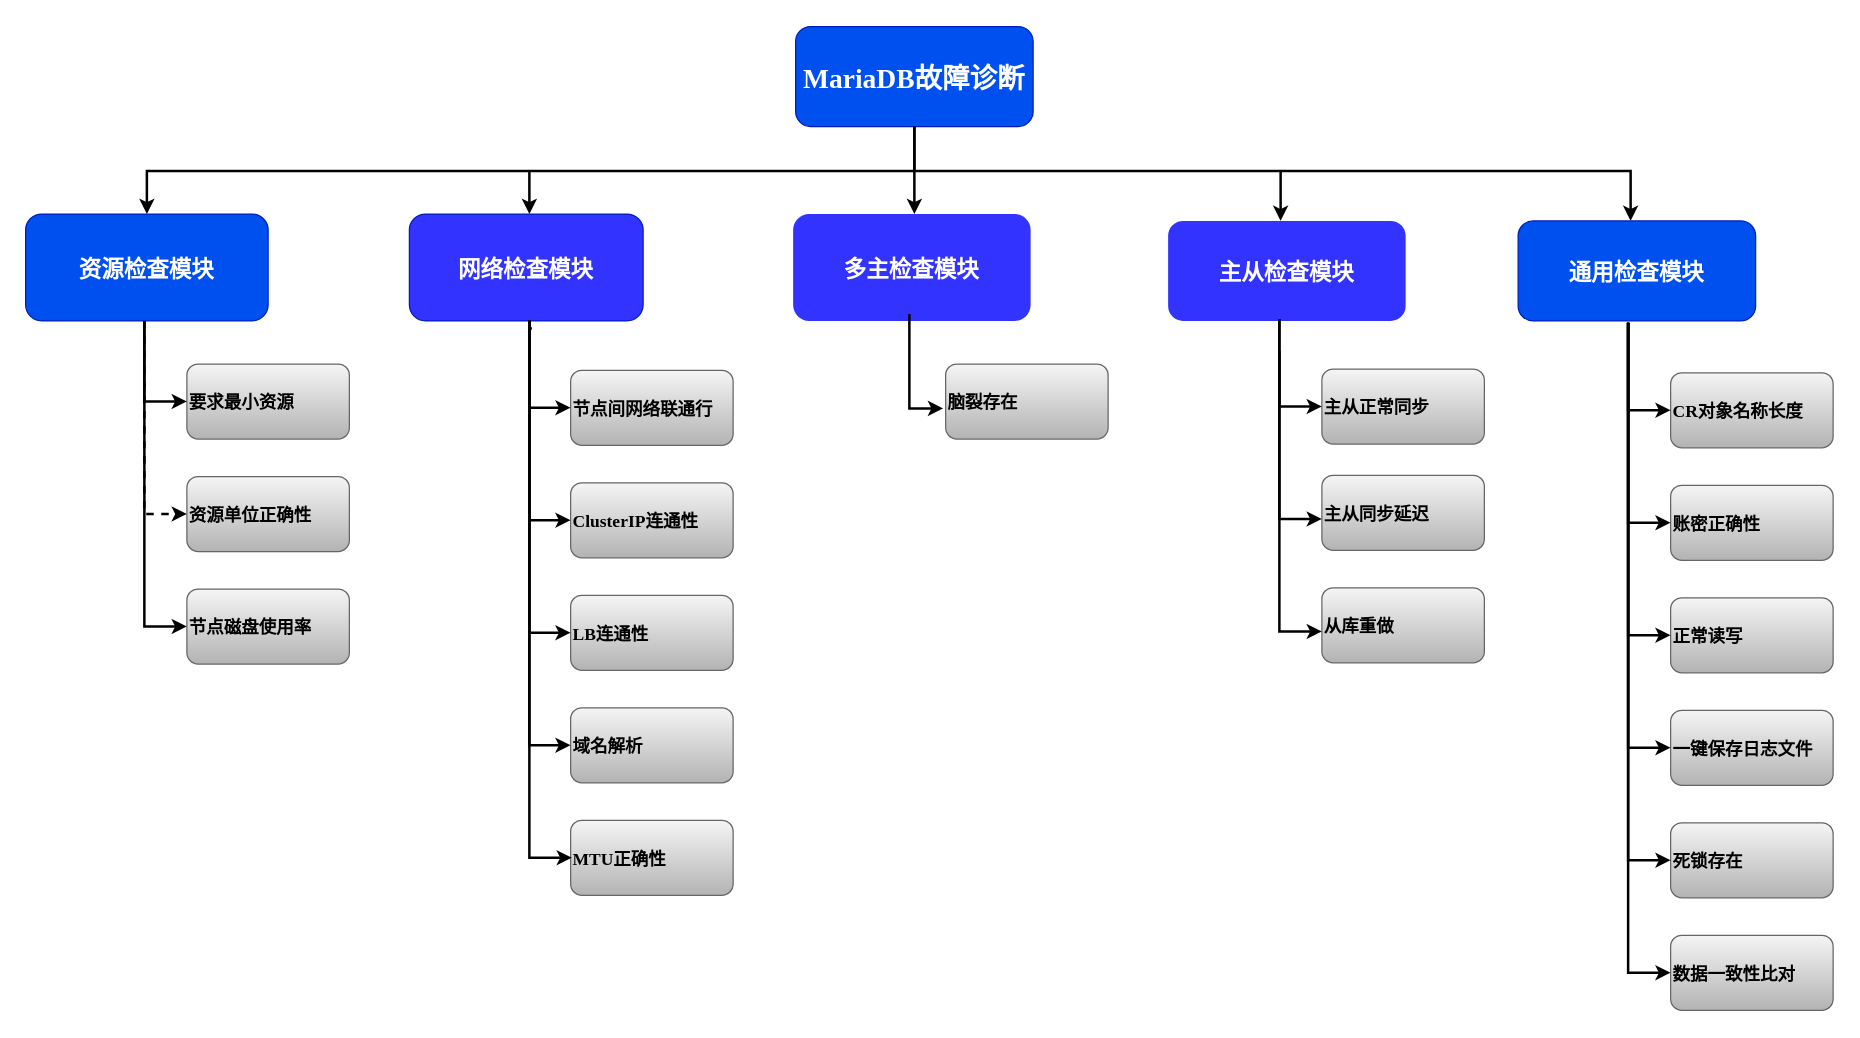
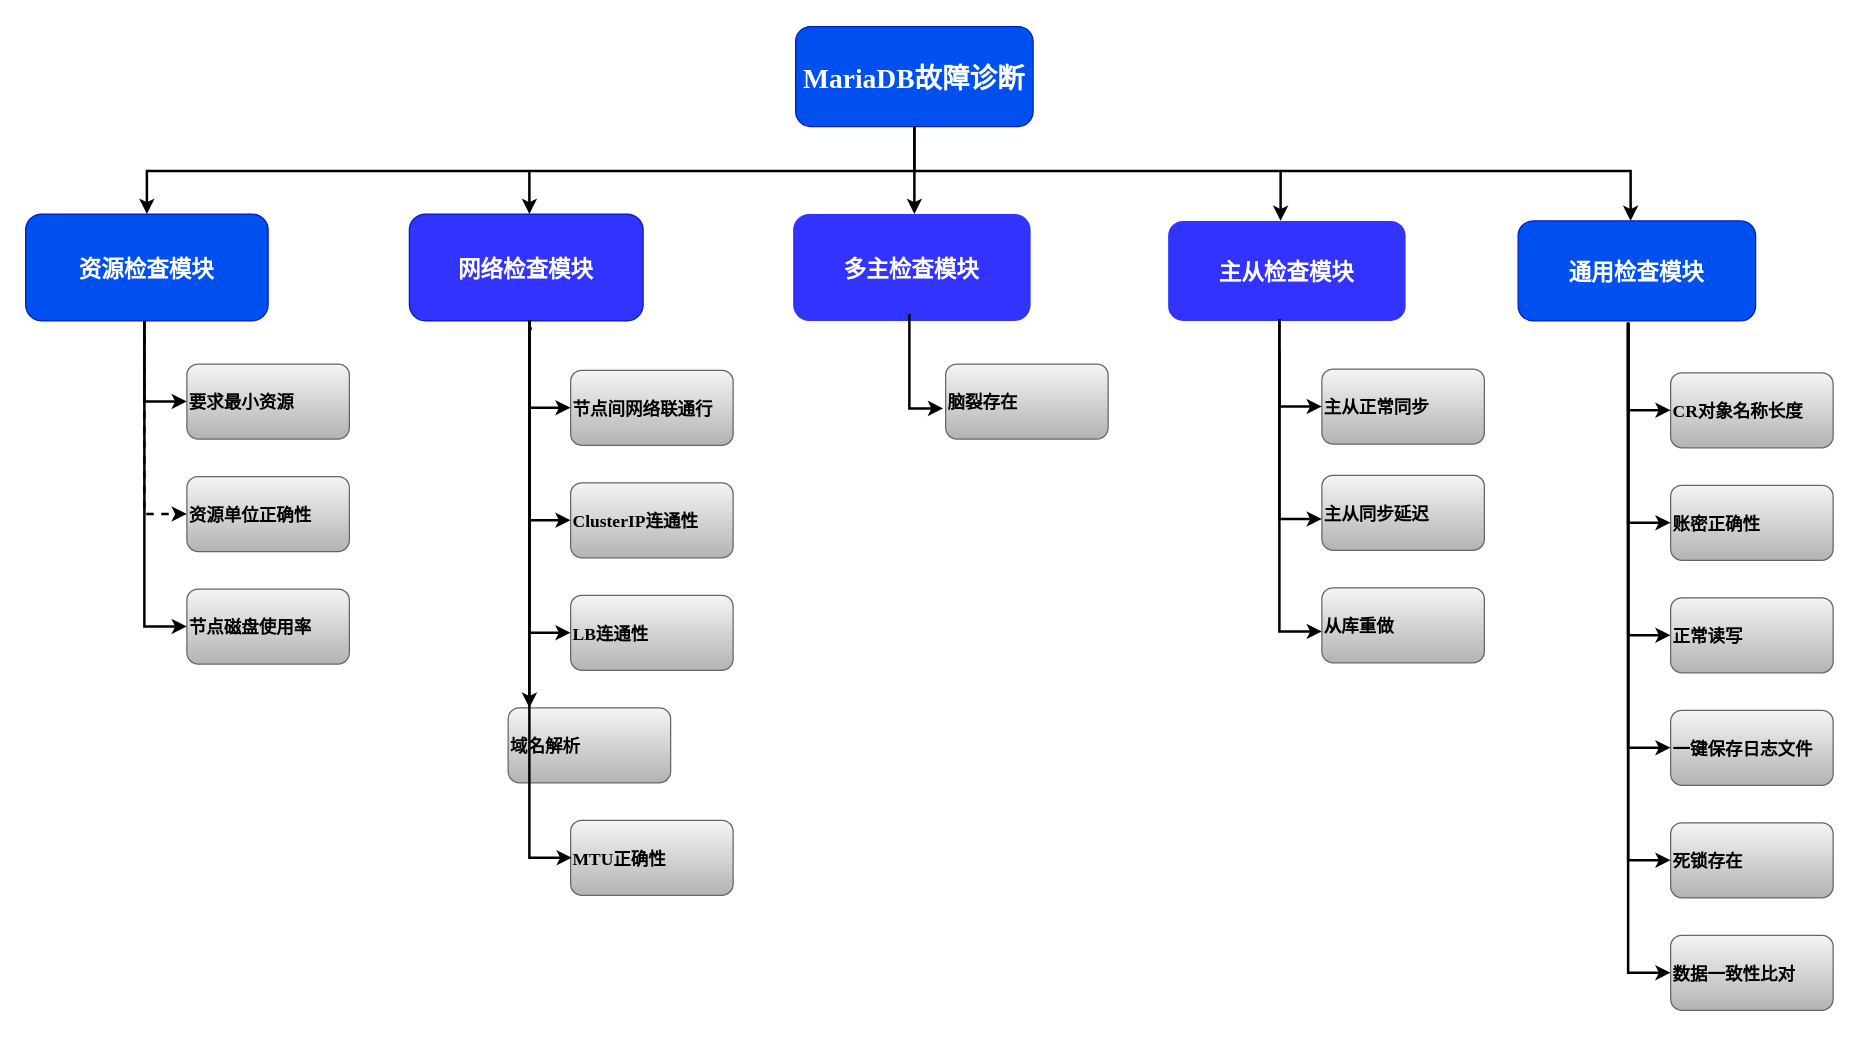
(652, 745) -> (589, 745)
